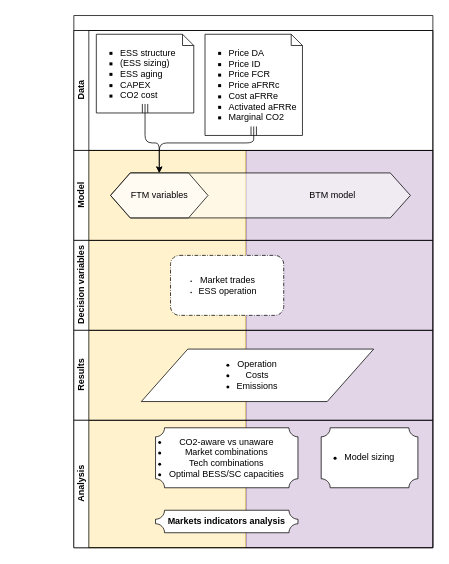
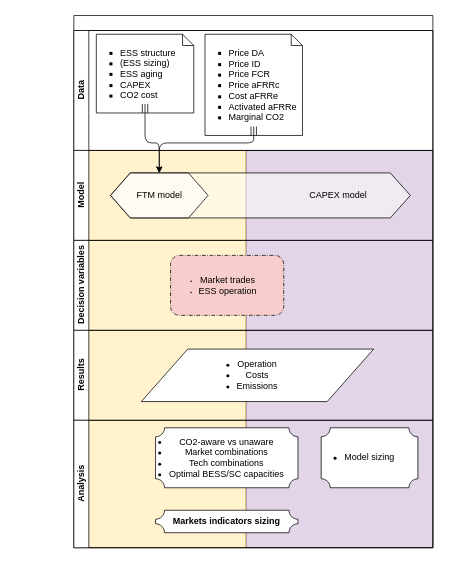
(160, 195) -> (160, 195)
(390, 195) -> (384, 195)
(227, 285) -> (227, 285)
(227, 522) -> (227, 522)
